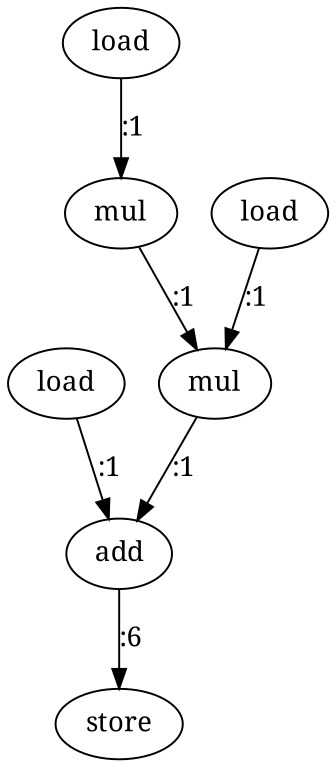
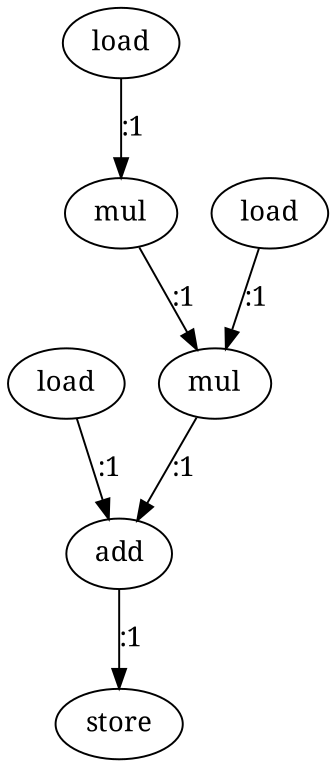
(131, 639) -> (131, 639)
